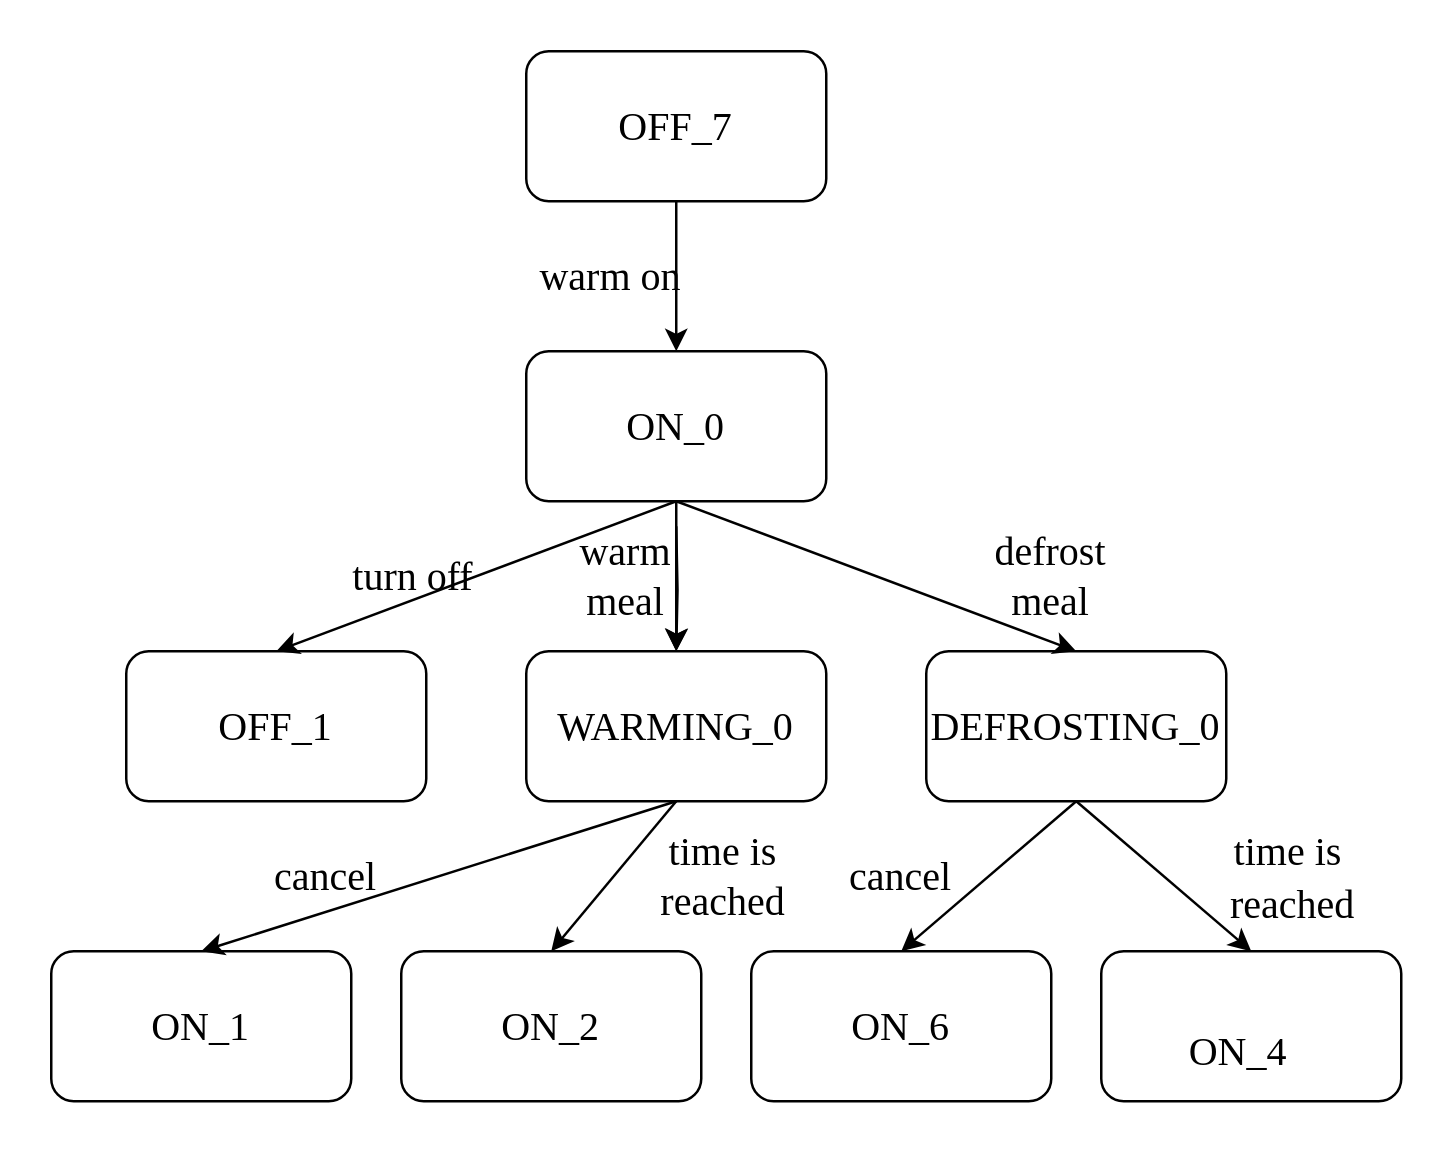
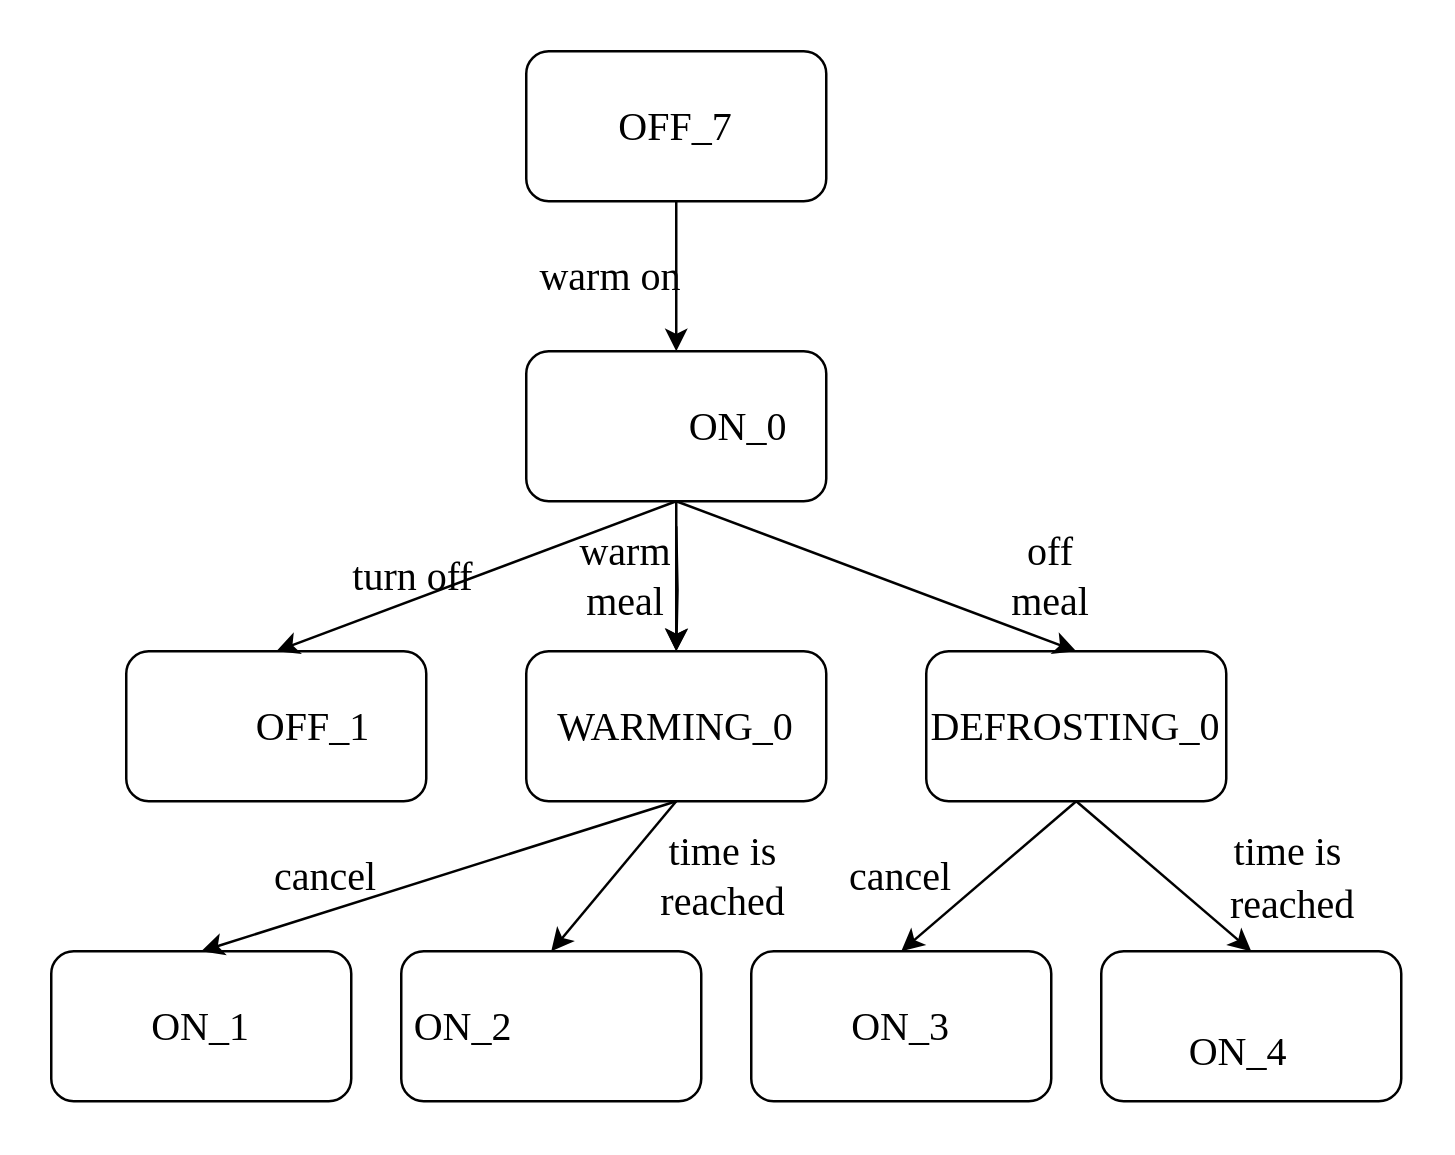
(676, 426) -> (739, 426)
(1051, 551) -> (1051, 551)
(276, 726) -> (314, 726)
(551, 1026) -> (464, 1026)
(901, 1026) -> (901, 1026)
